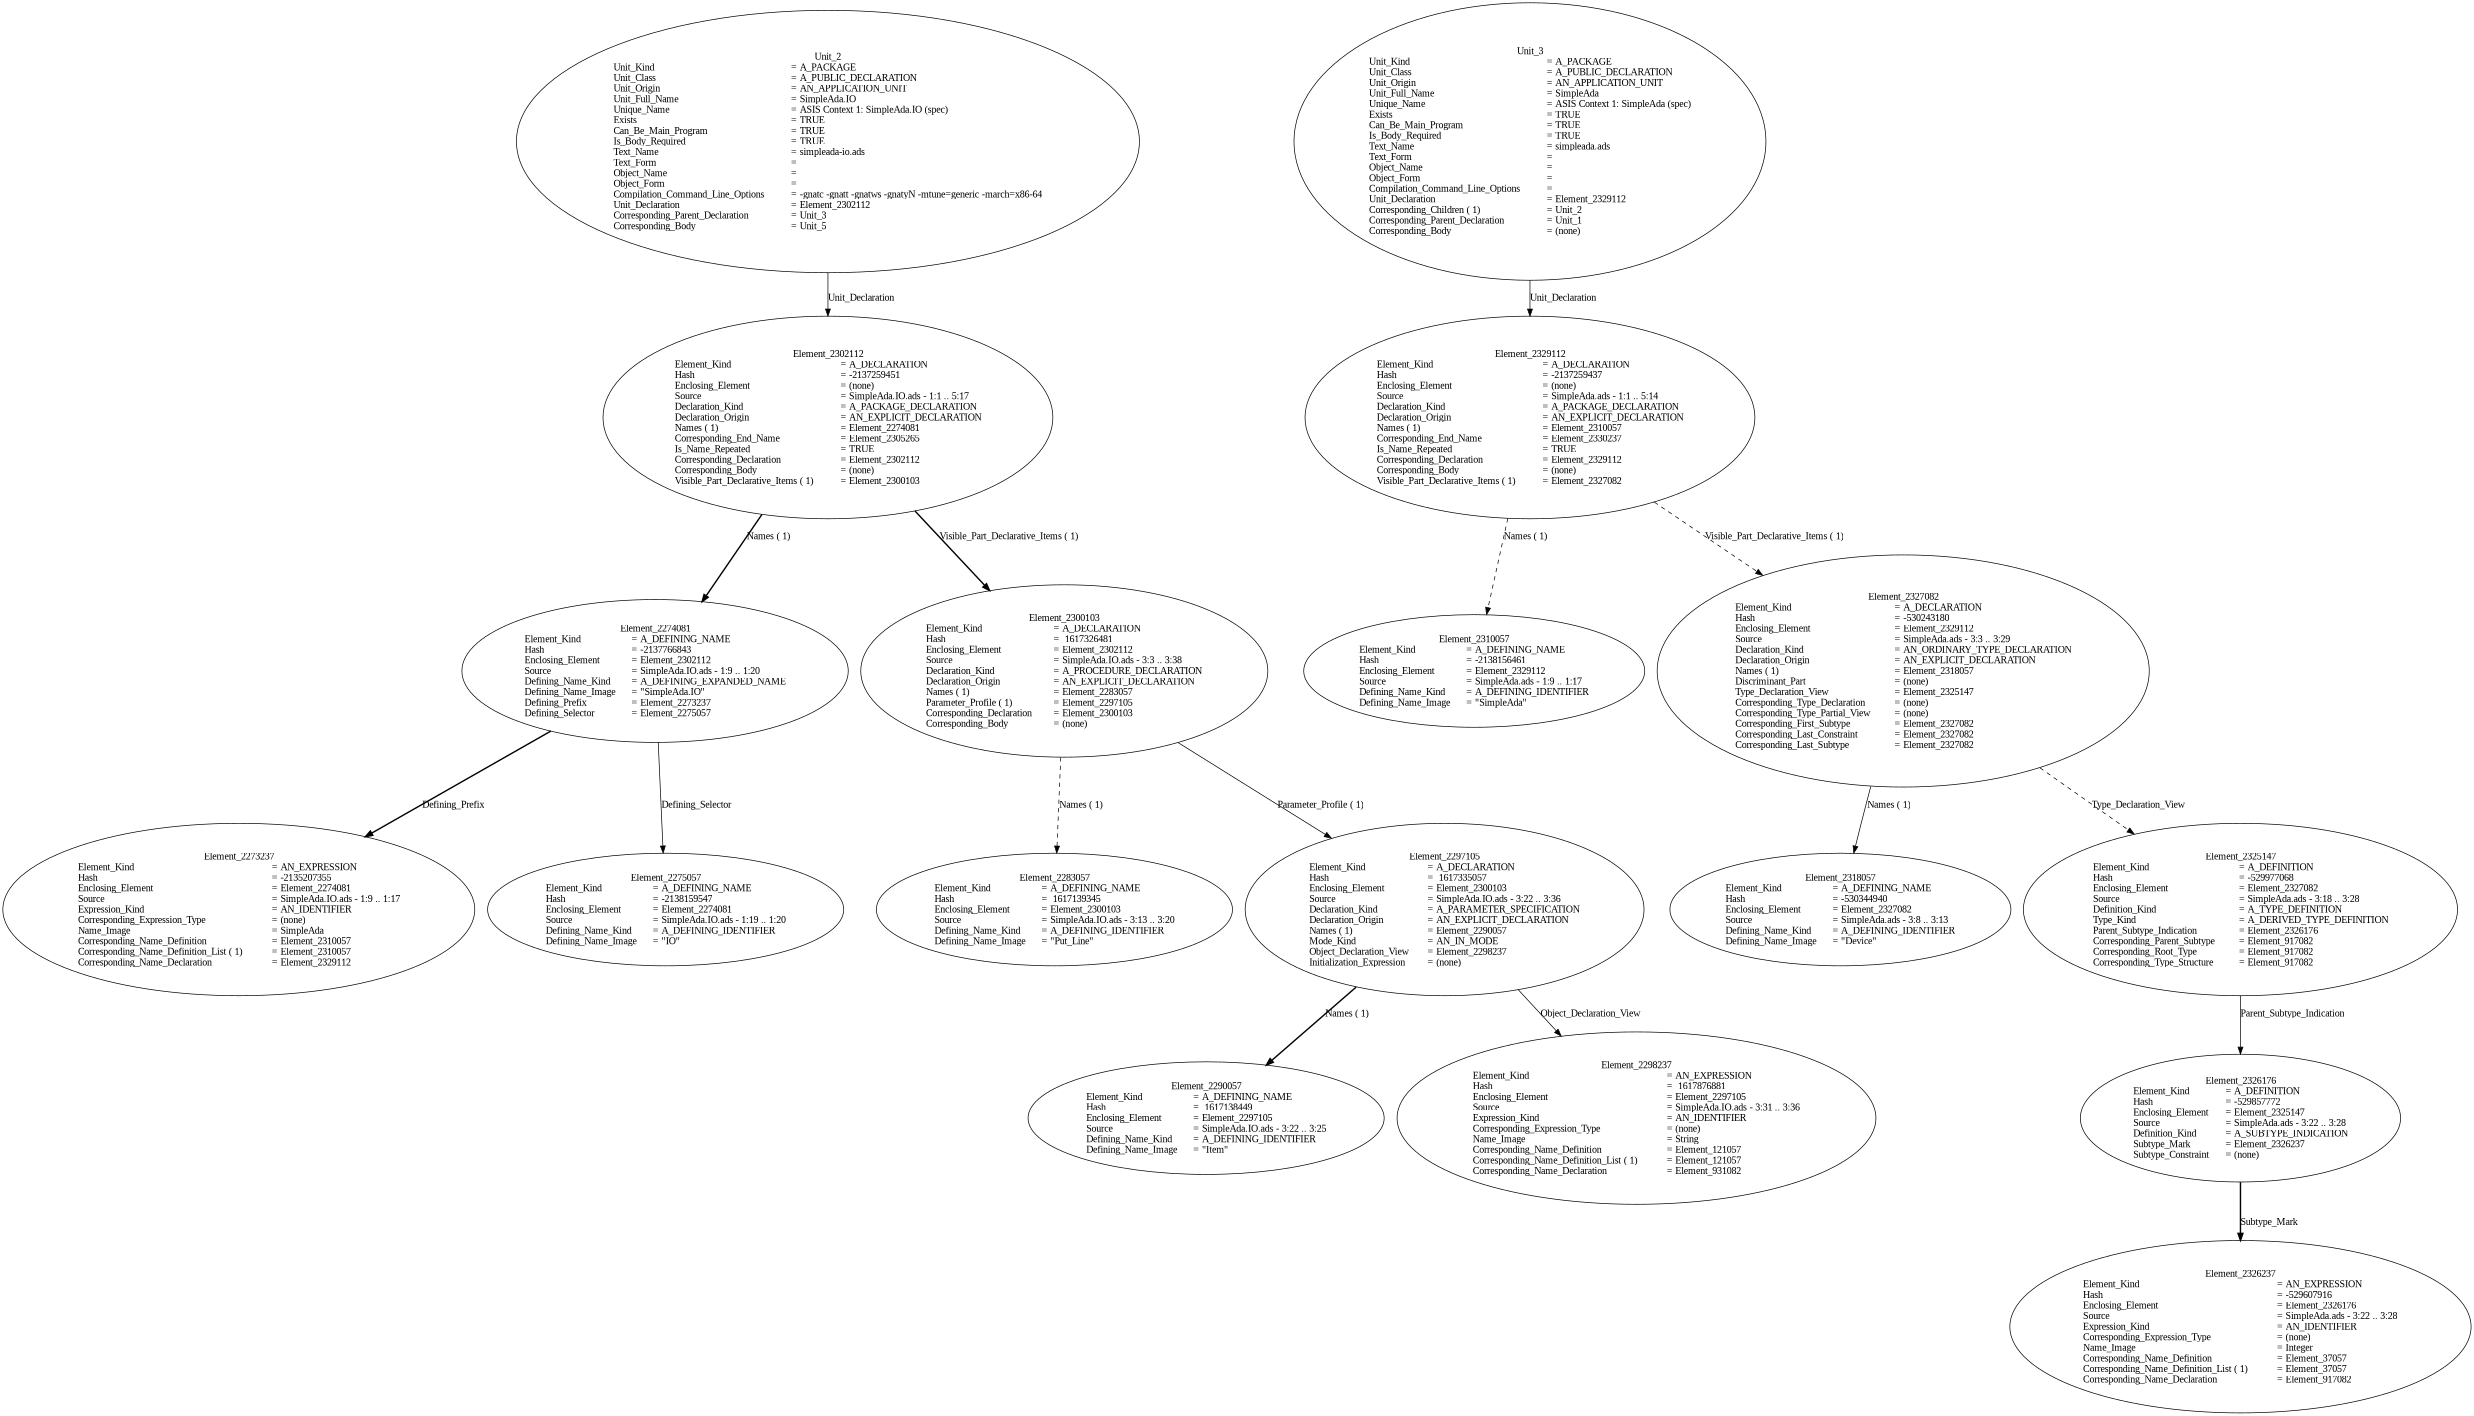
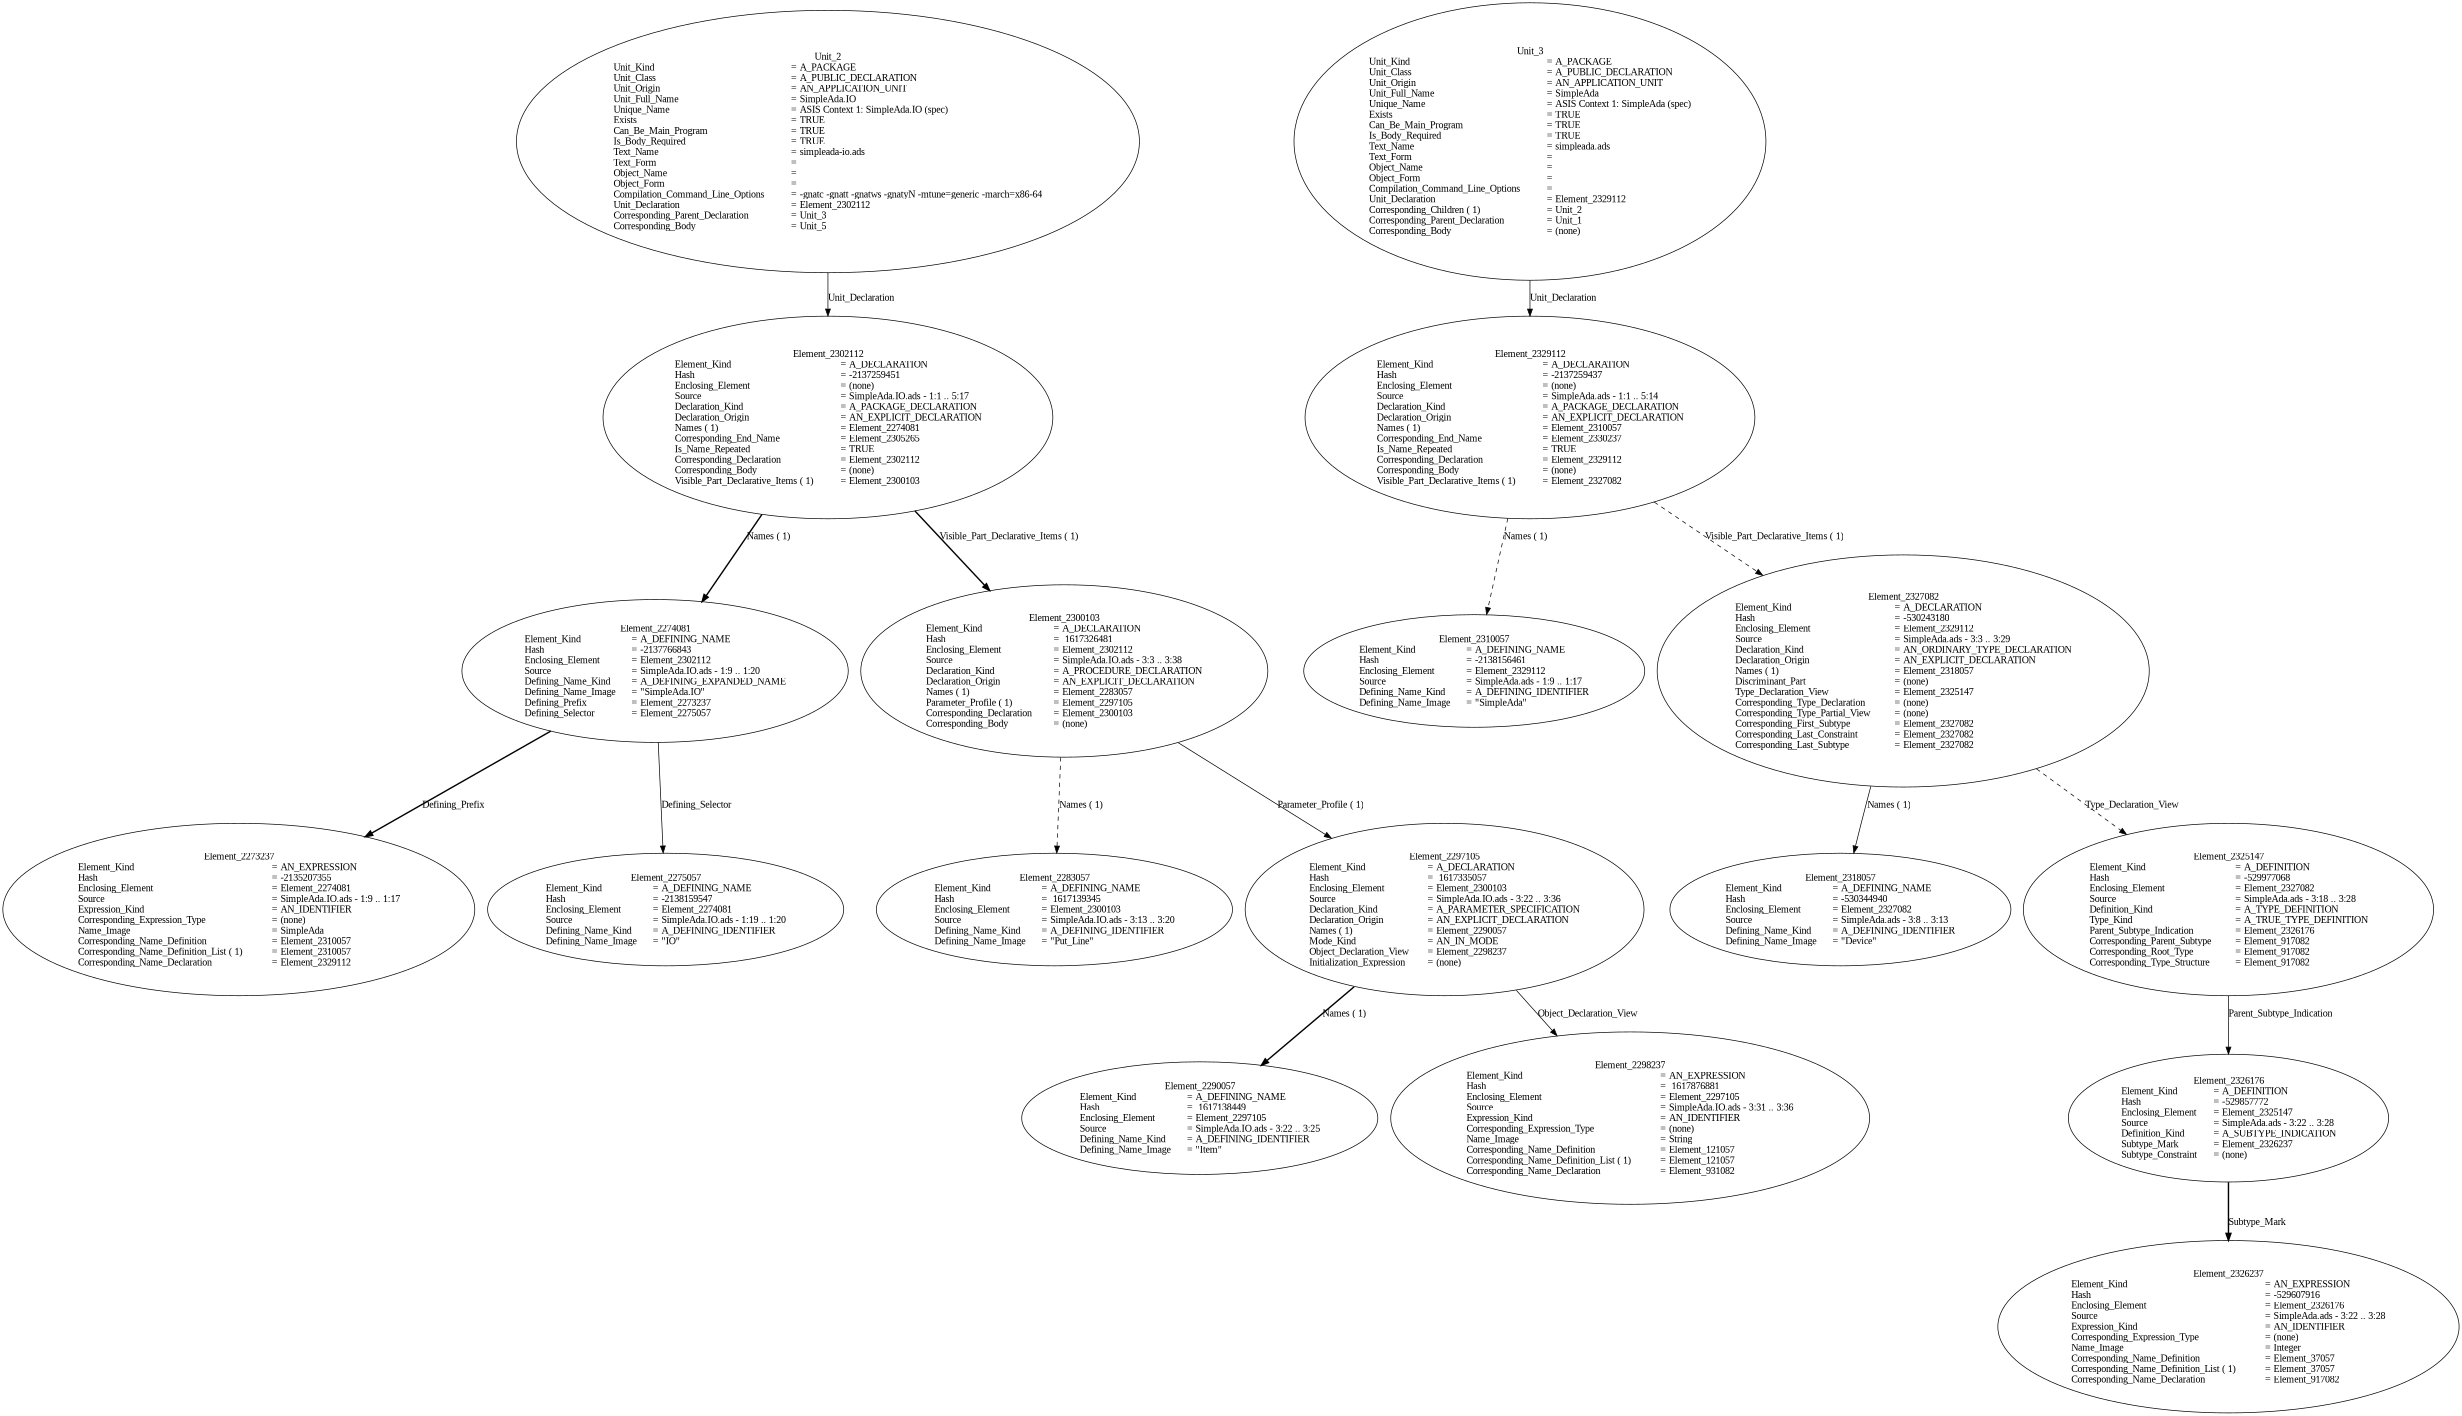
(2318, 920) -> (2306, 920)
